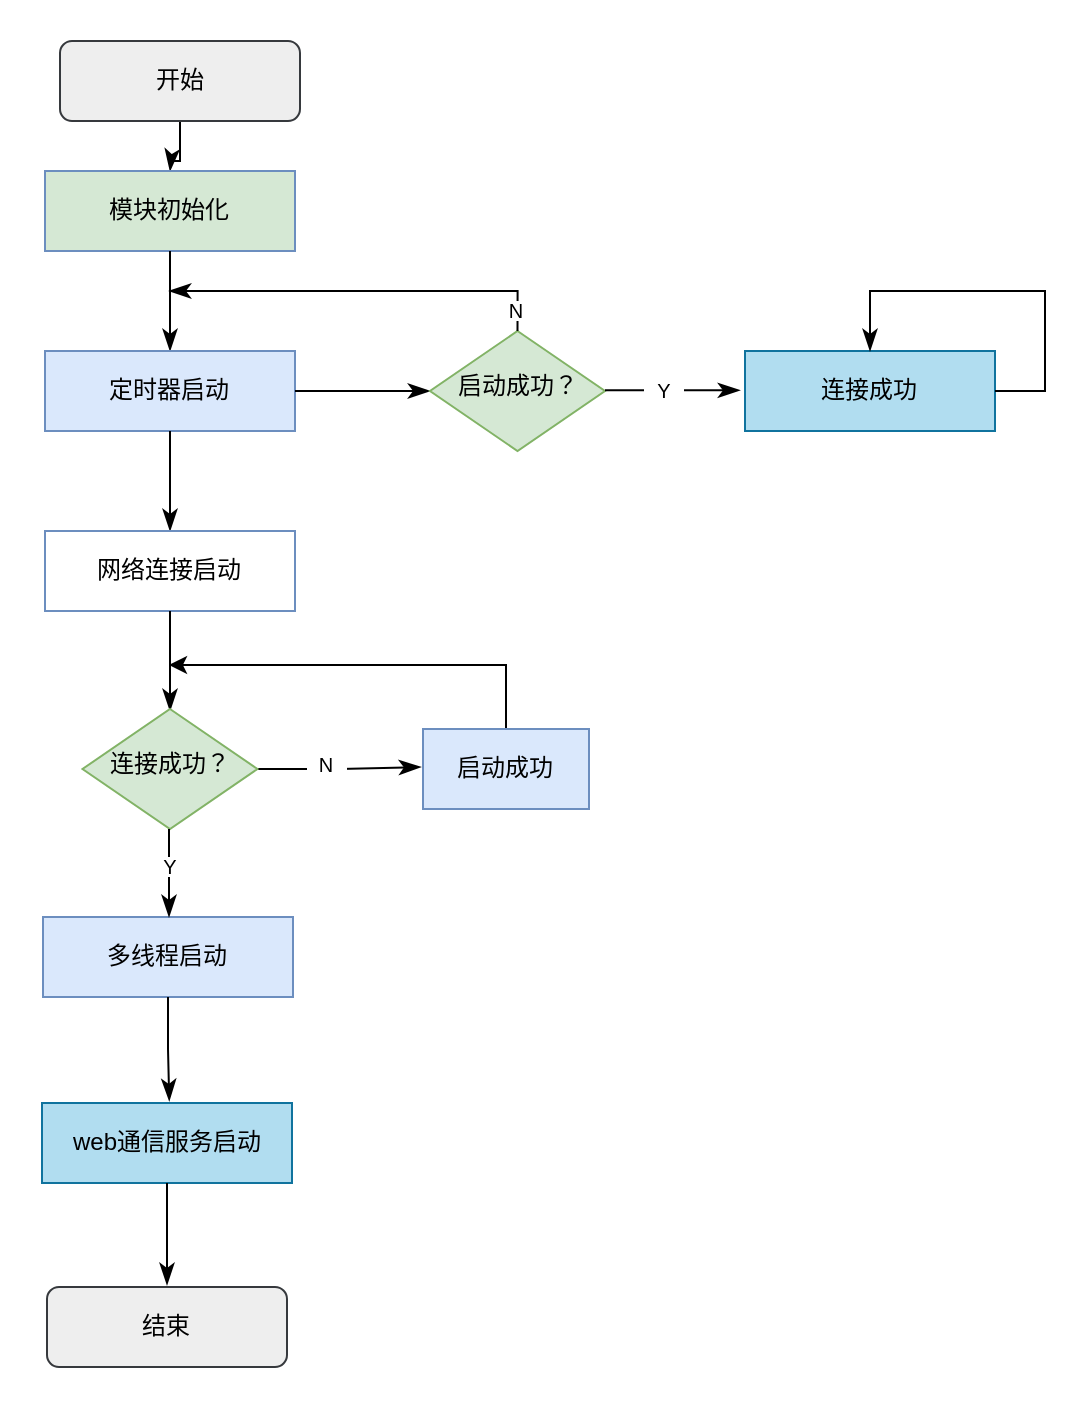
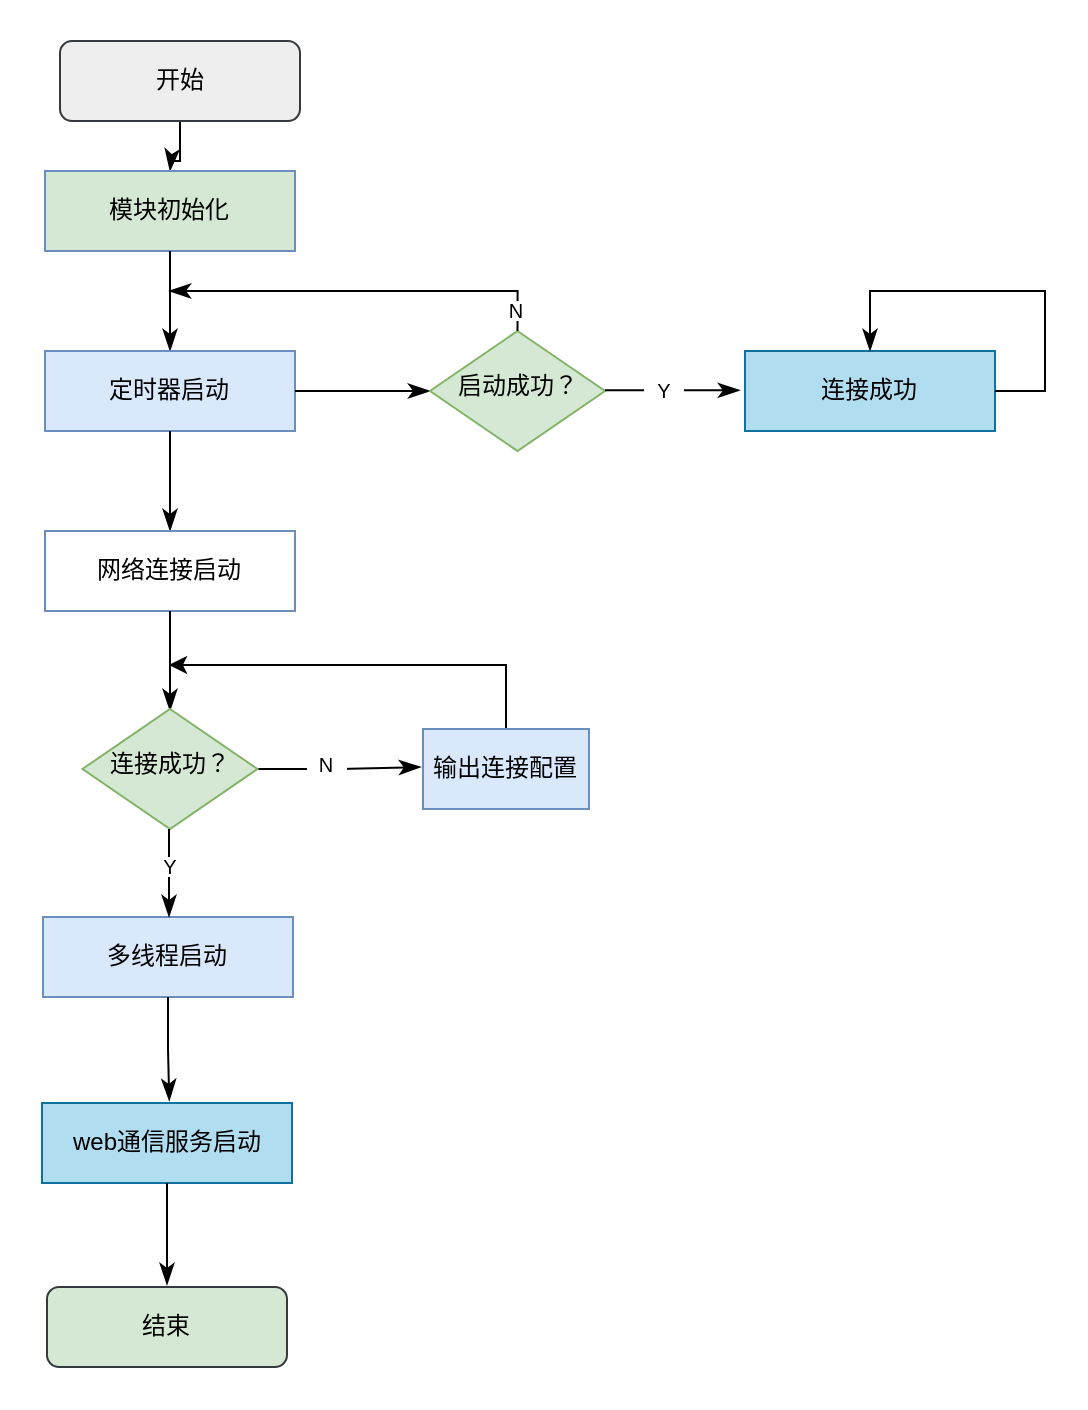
(506, 769) -> (506, 769)
(167, 1327) -> (167, 1327)
